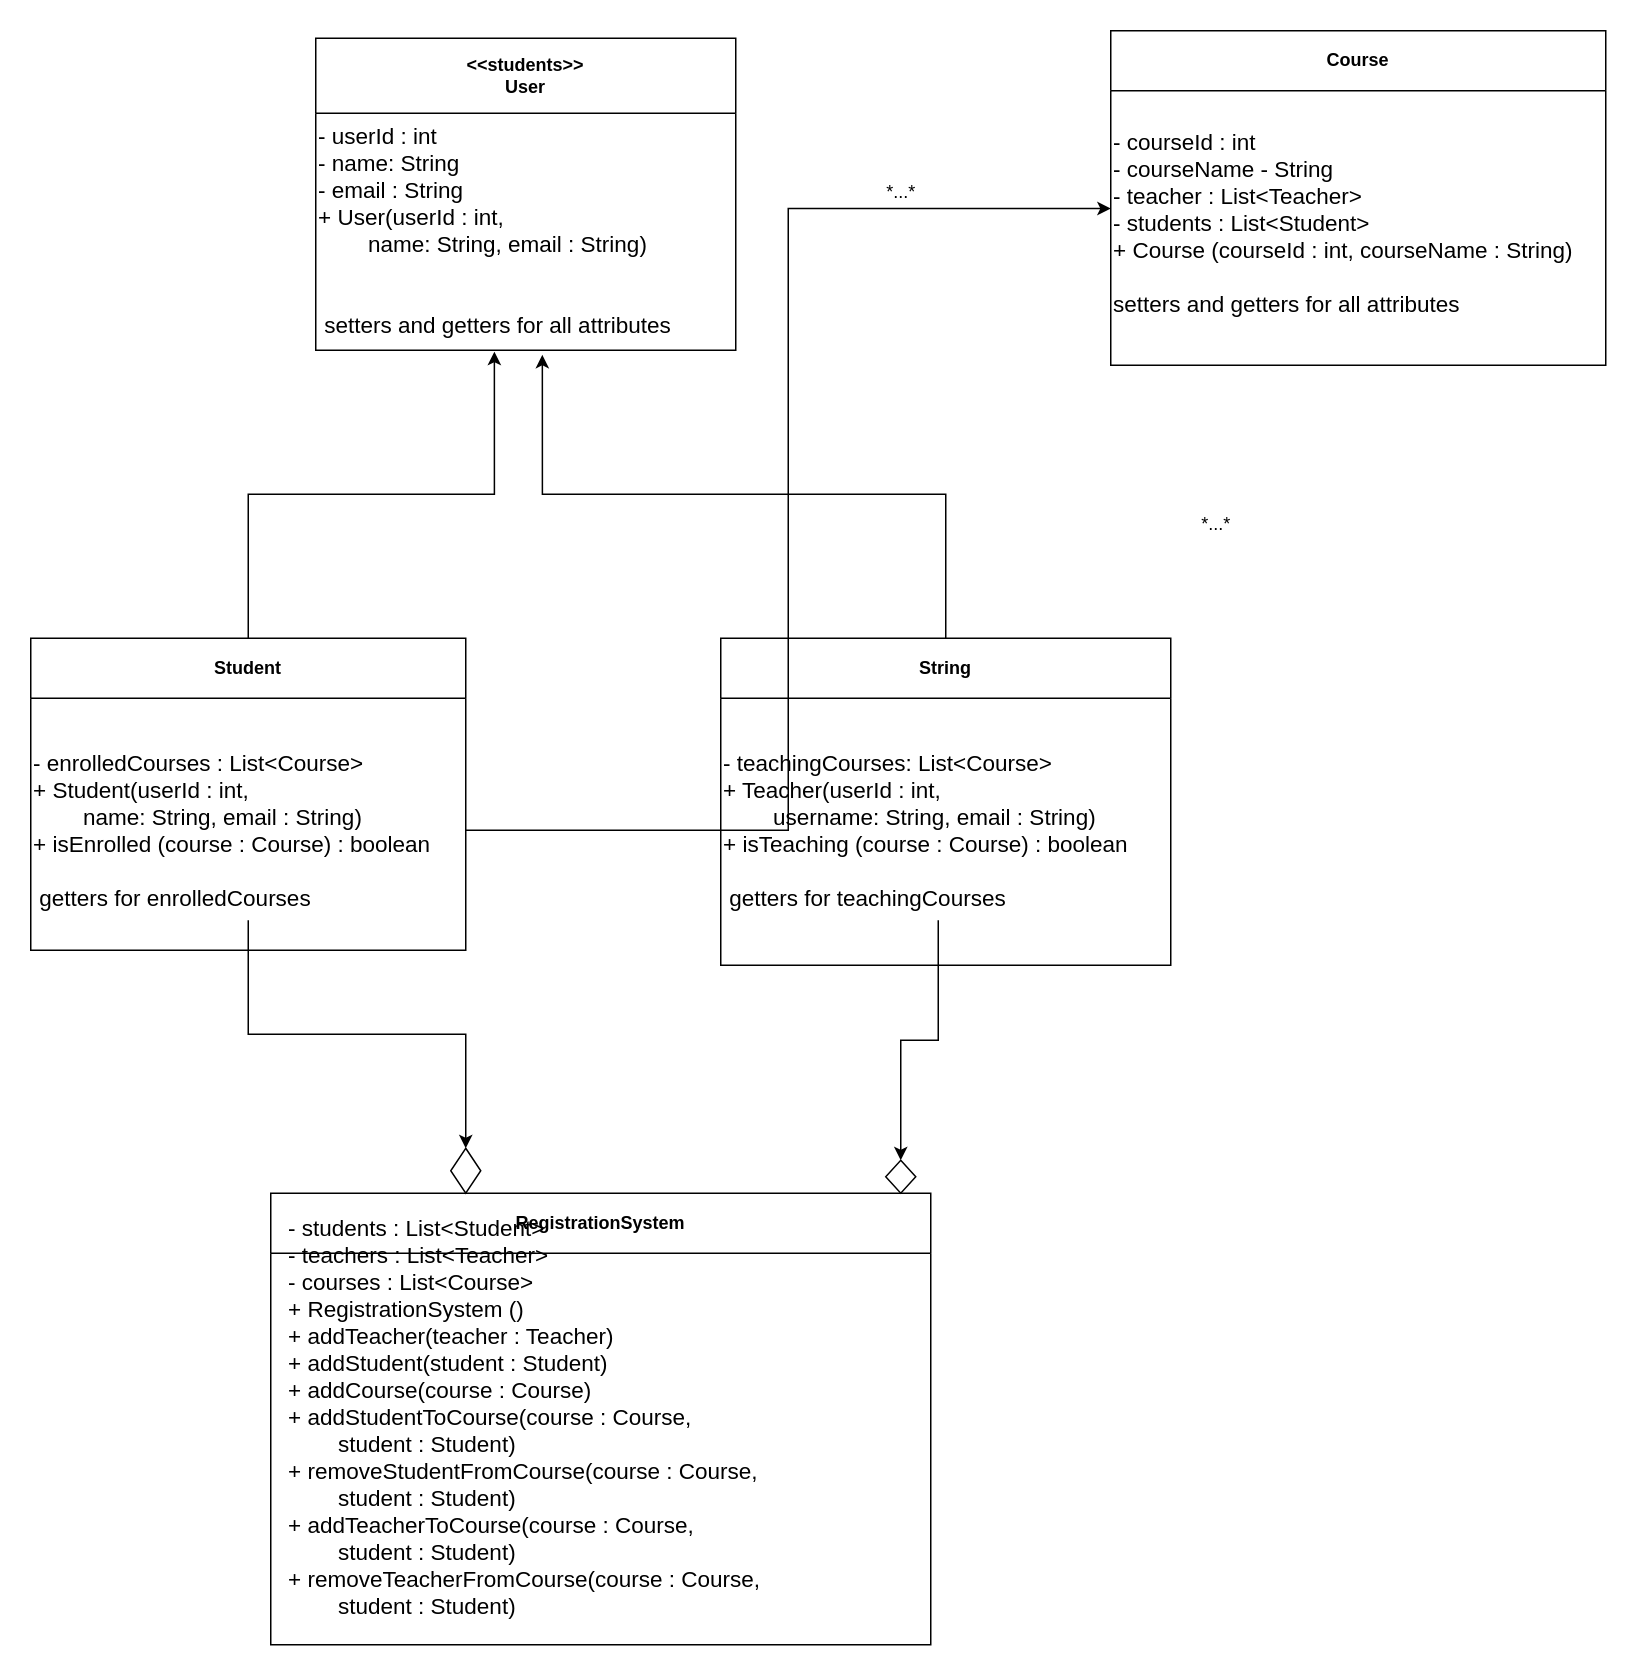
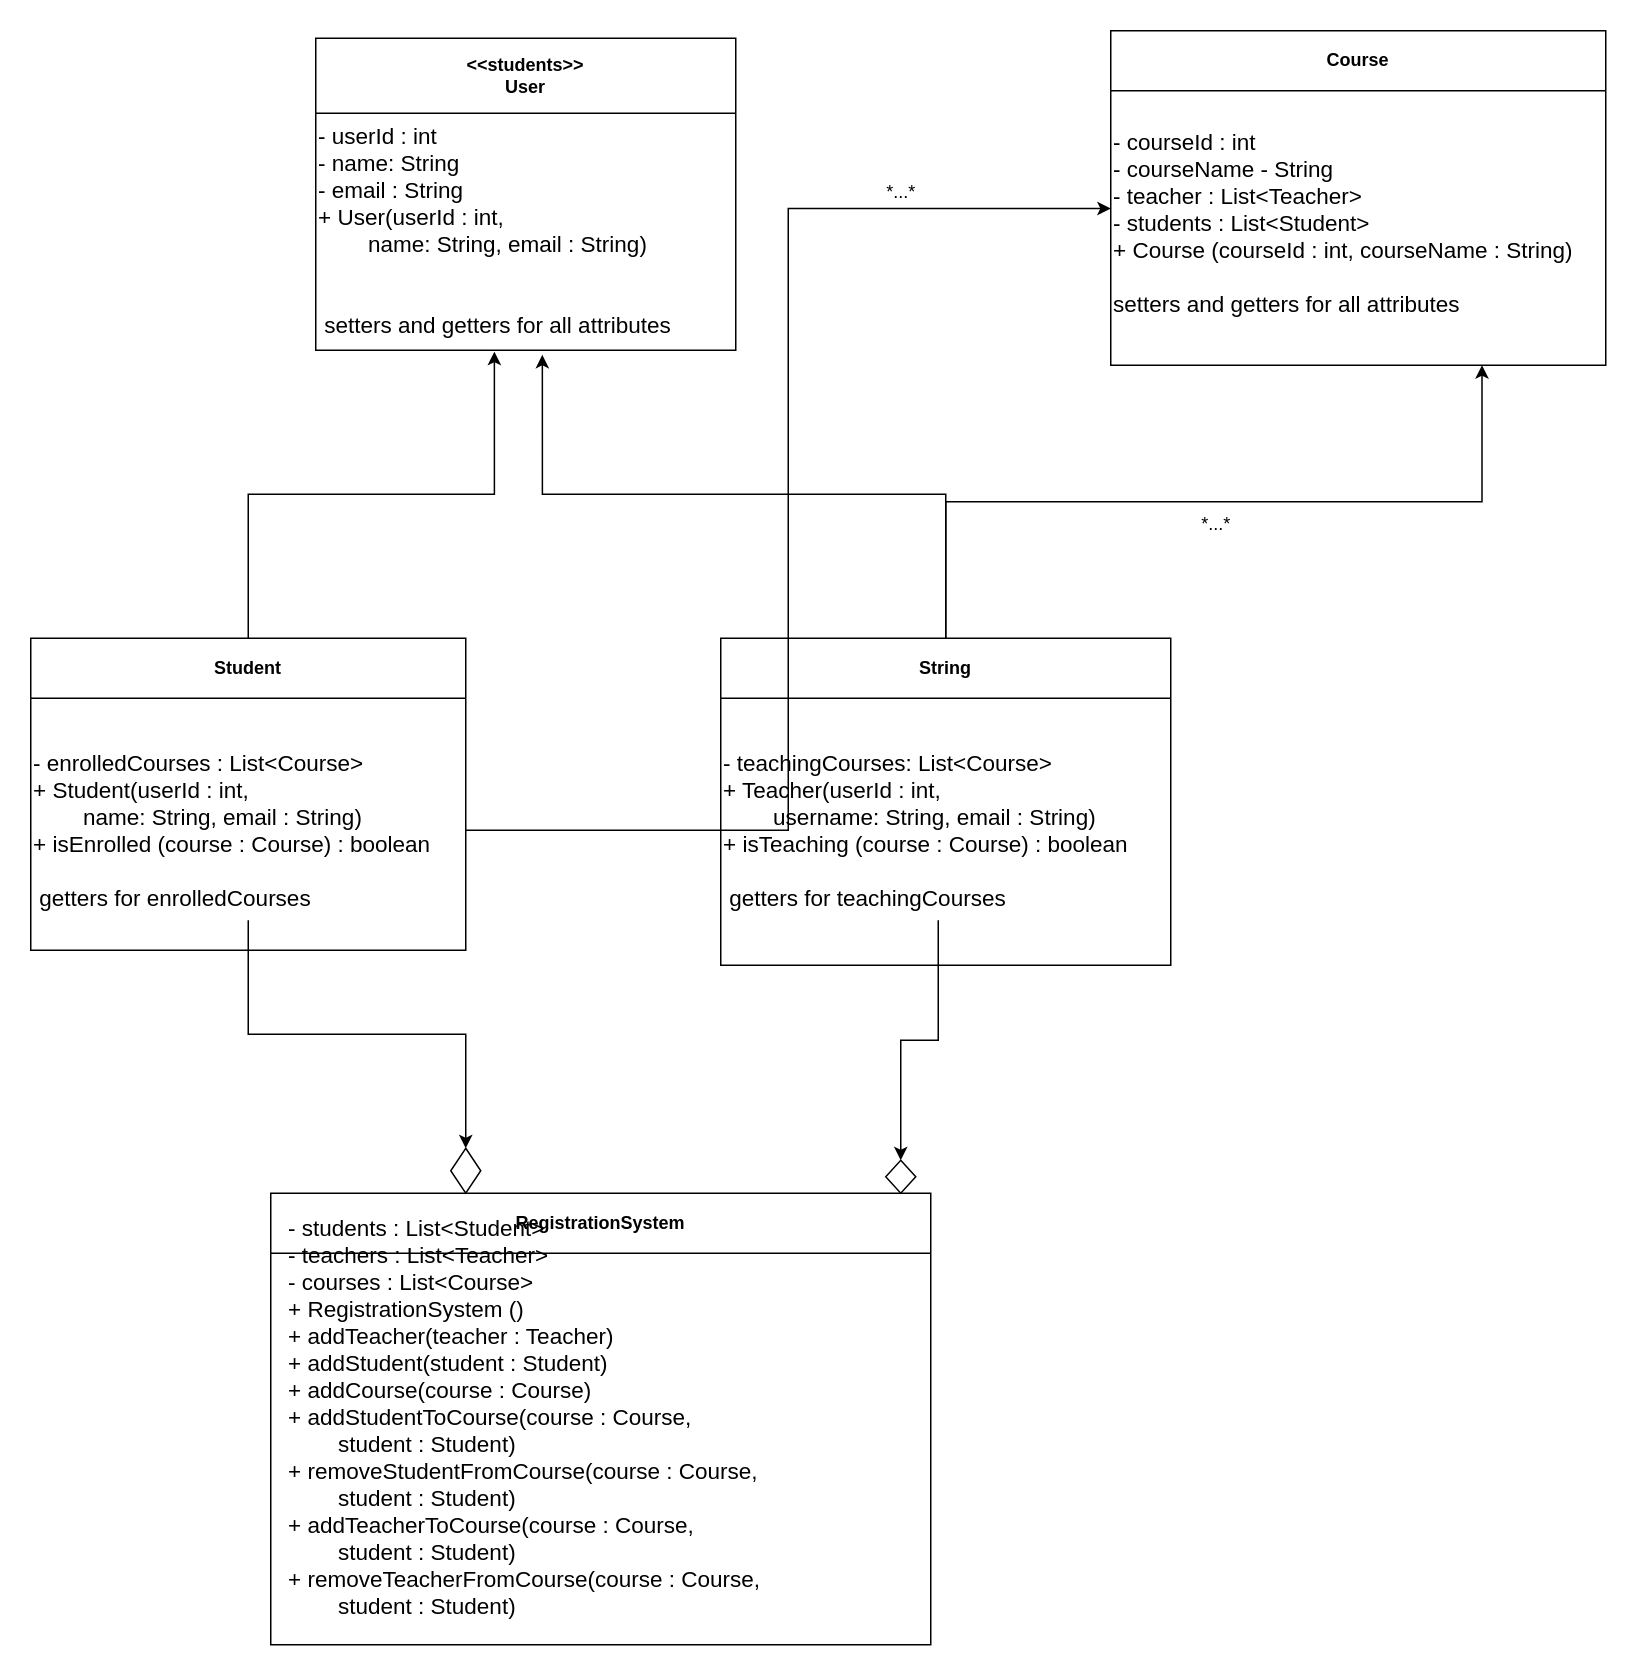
none -> (1277, 502)
